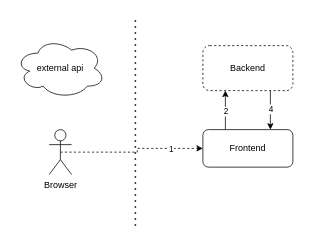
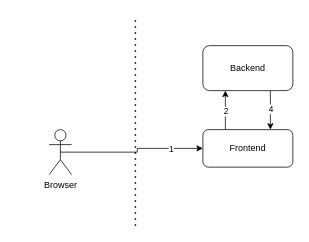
(60, 68) -> none
(248, 68) -> (248, 68)
(131, 152) -> (131, 152)
